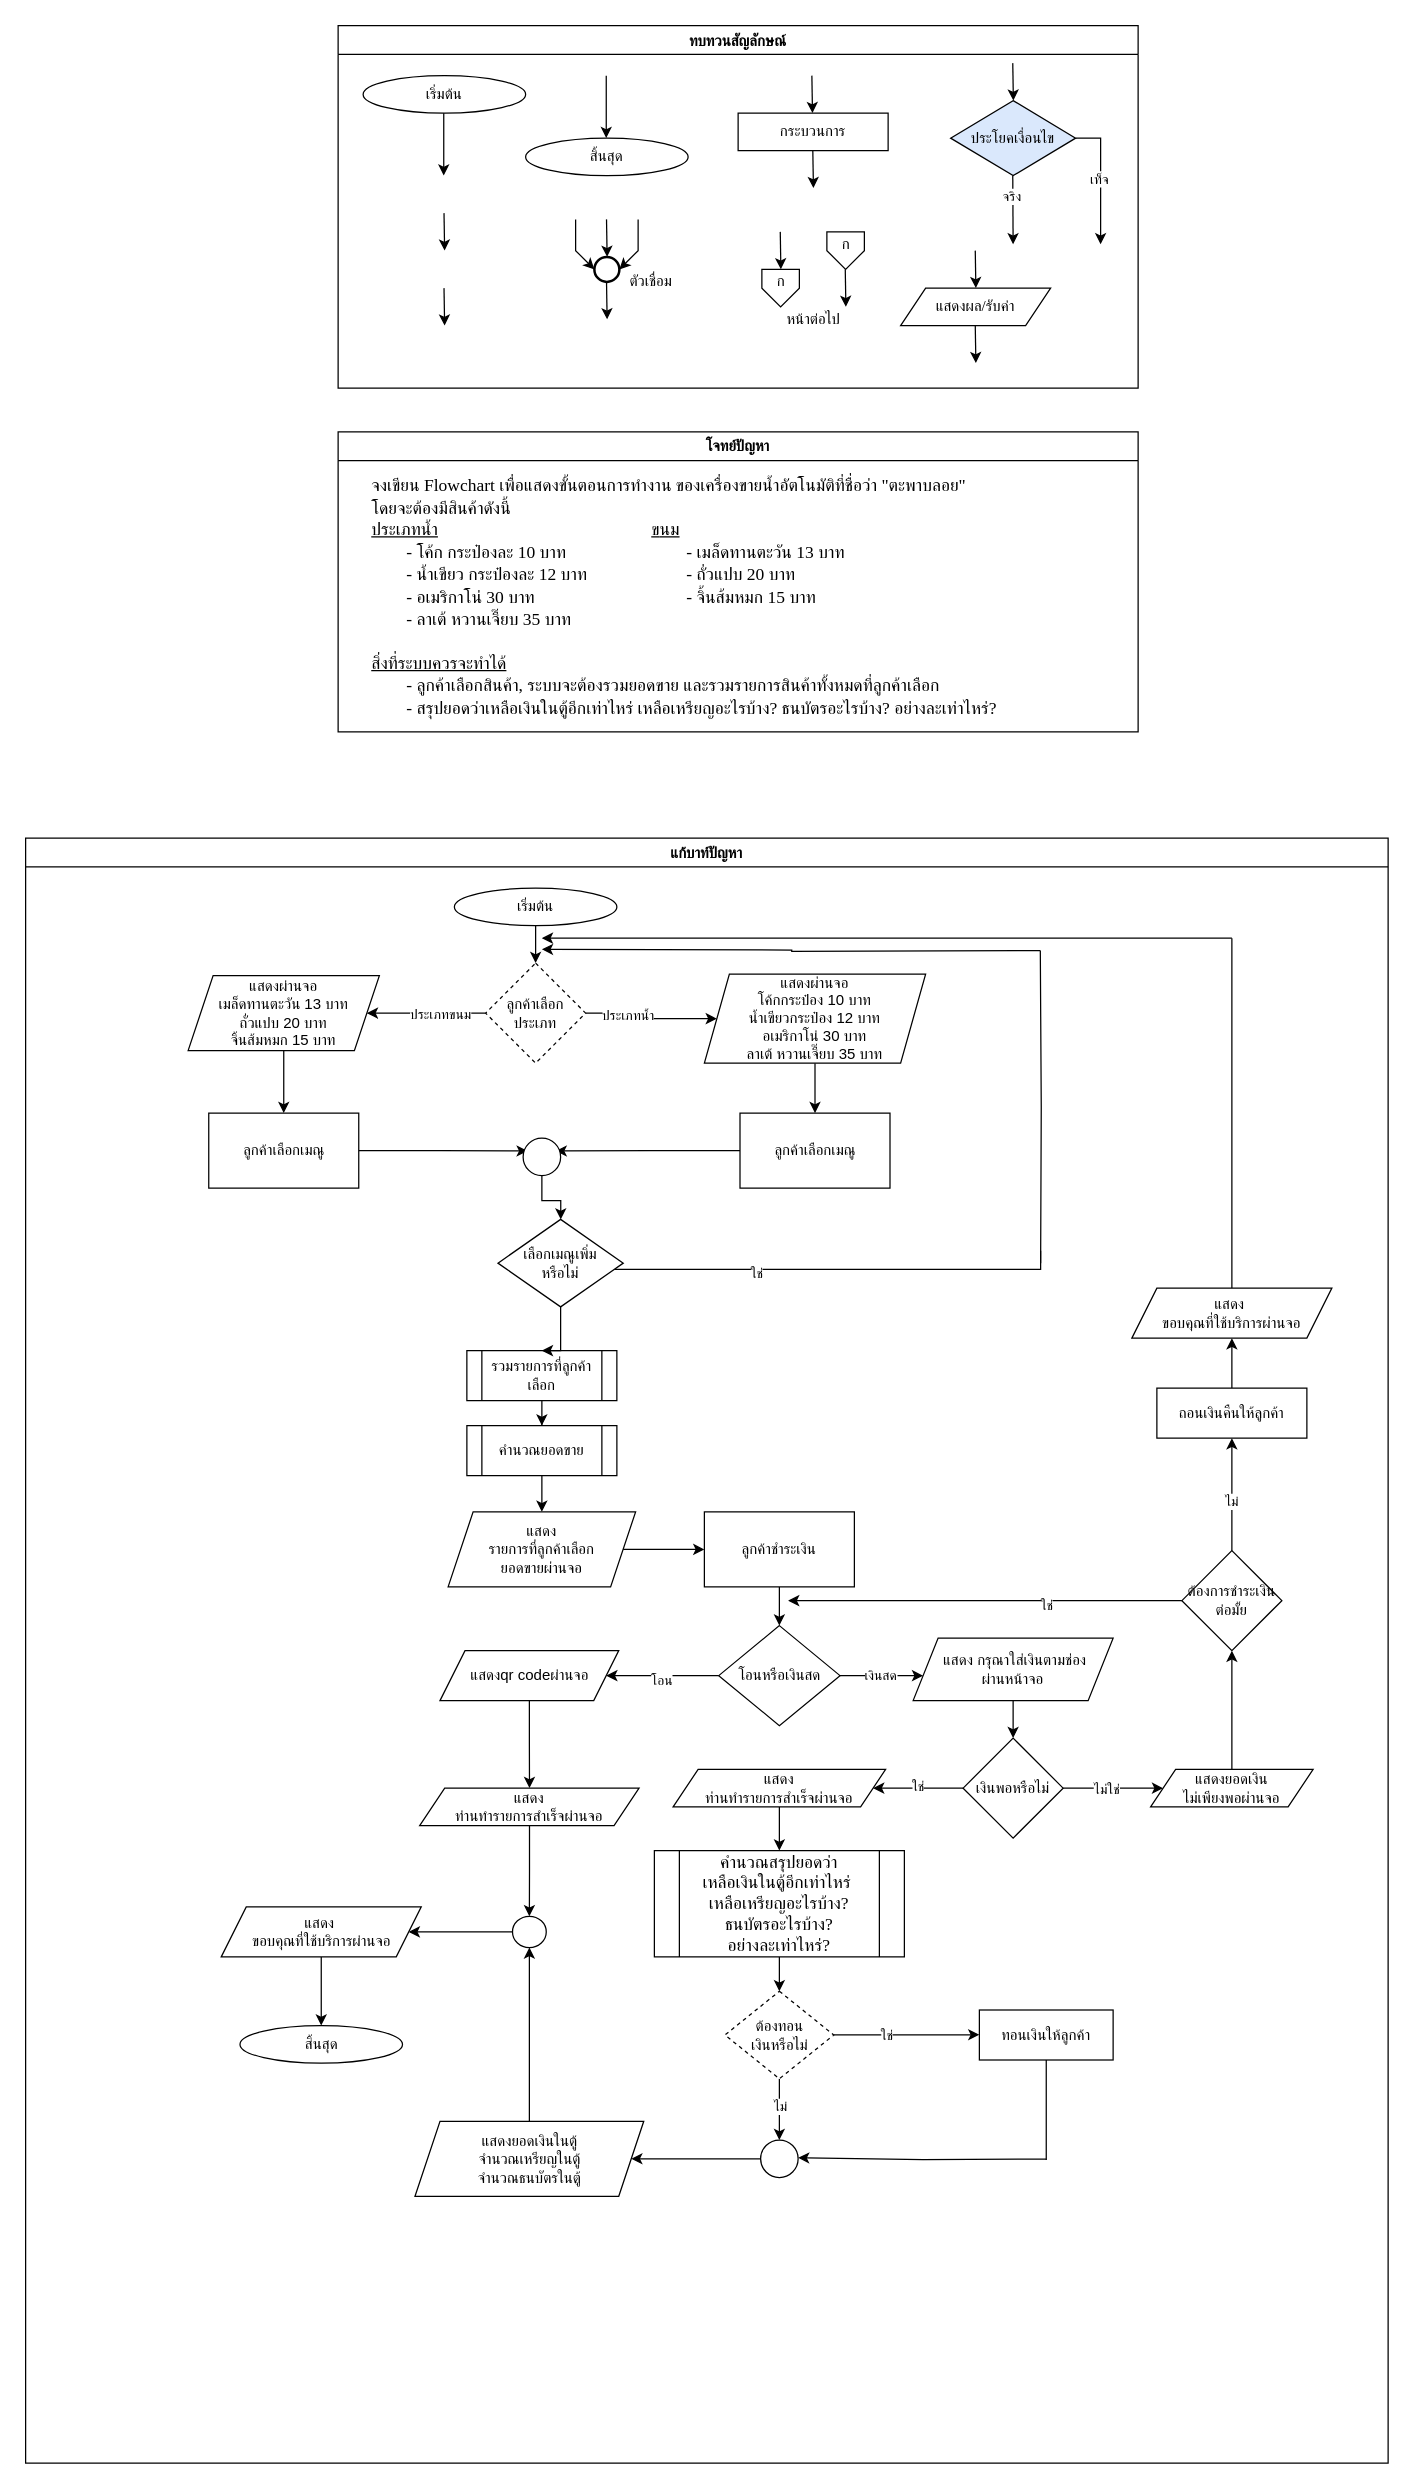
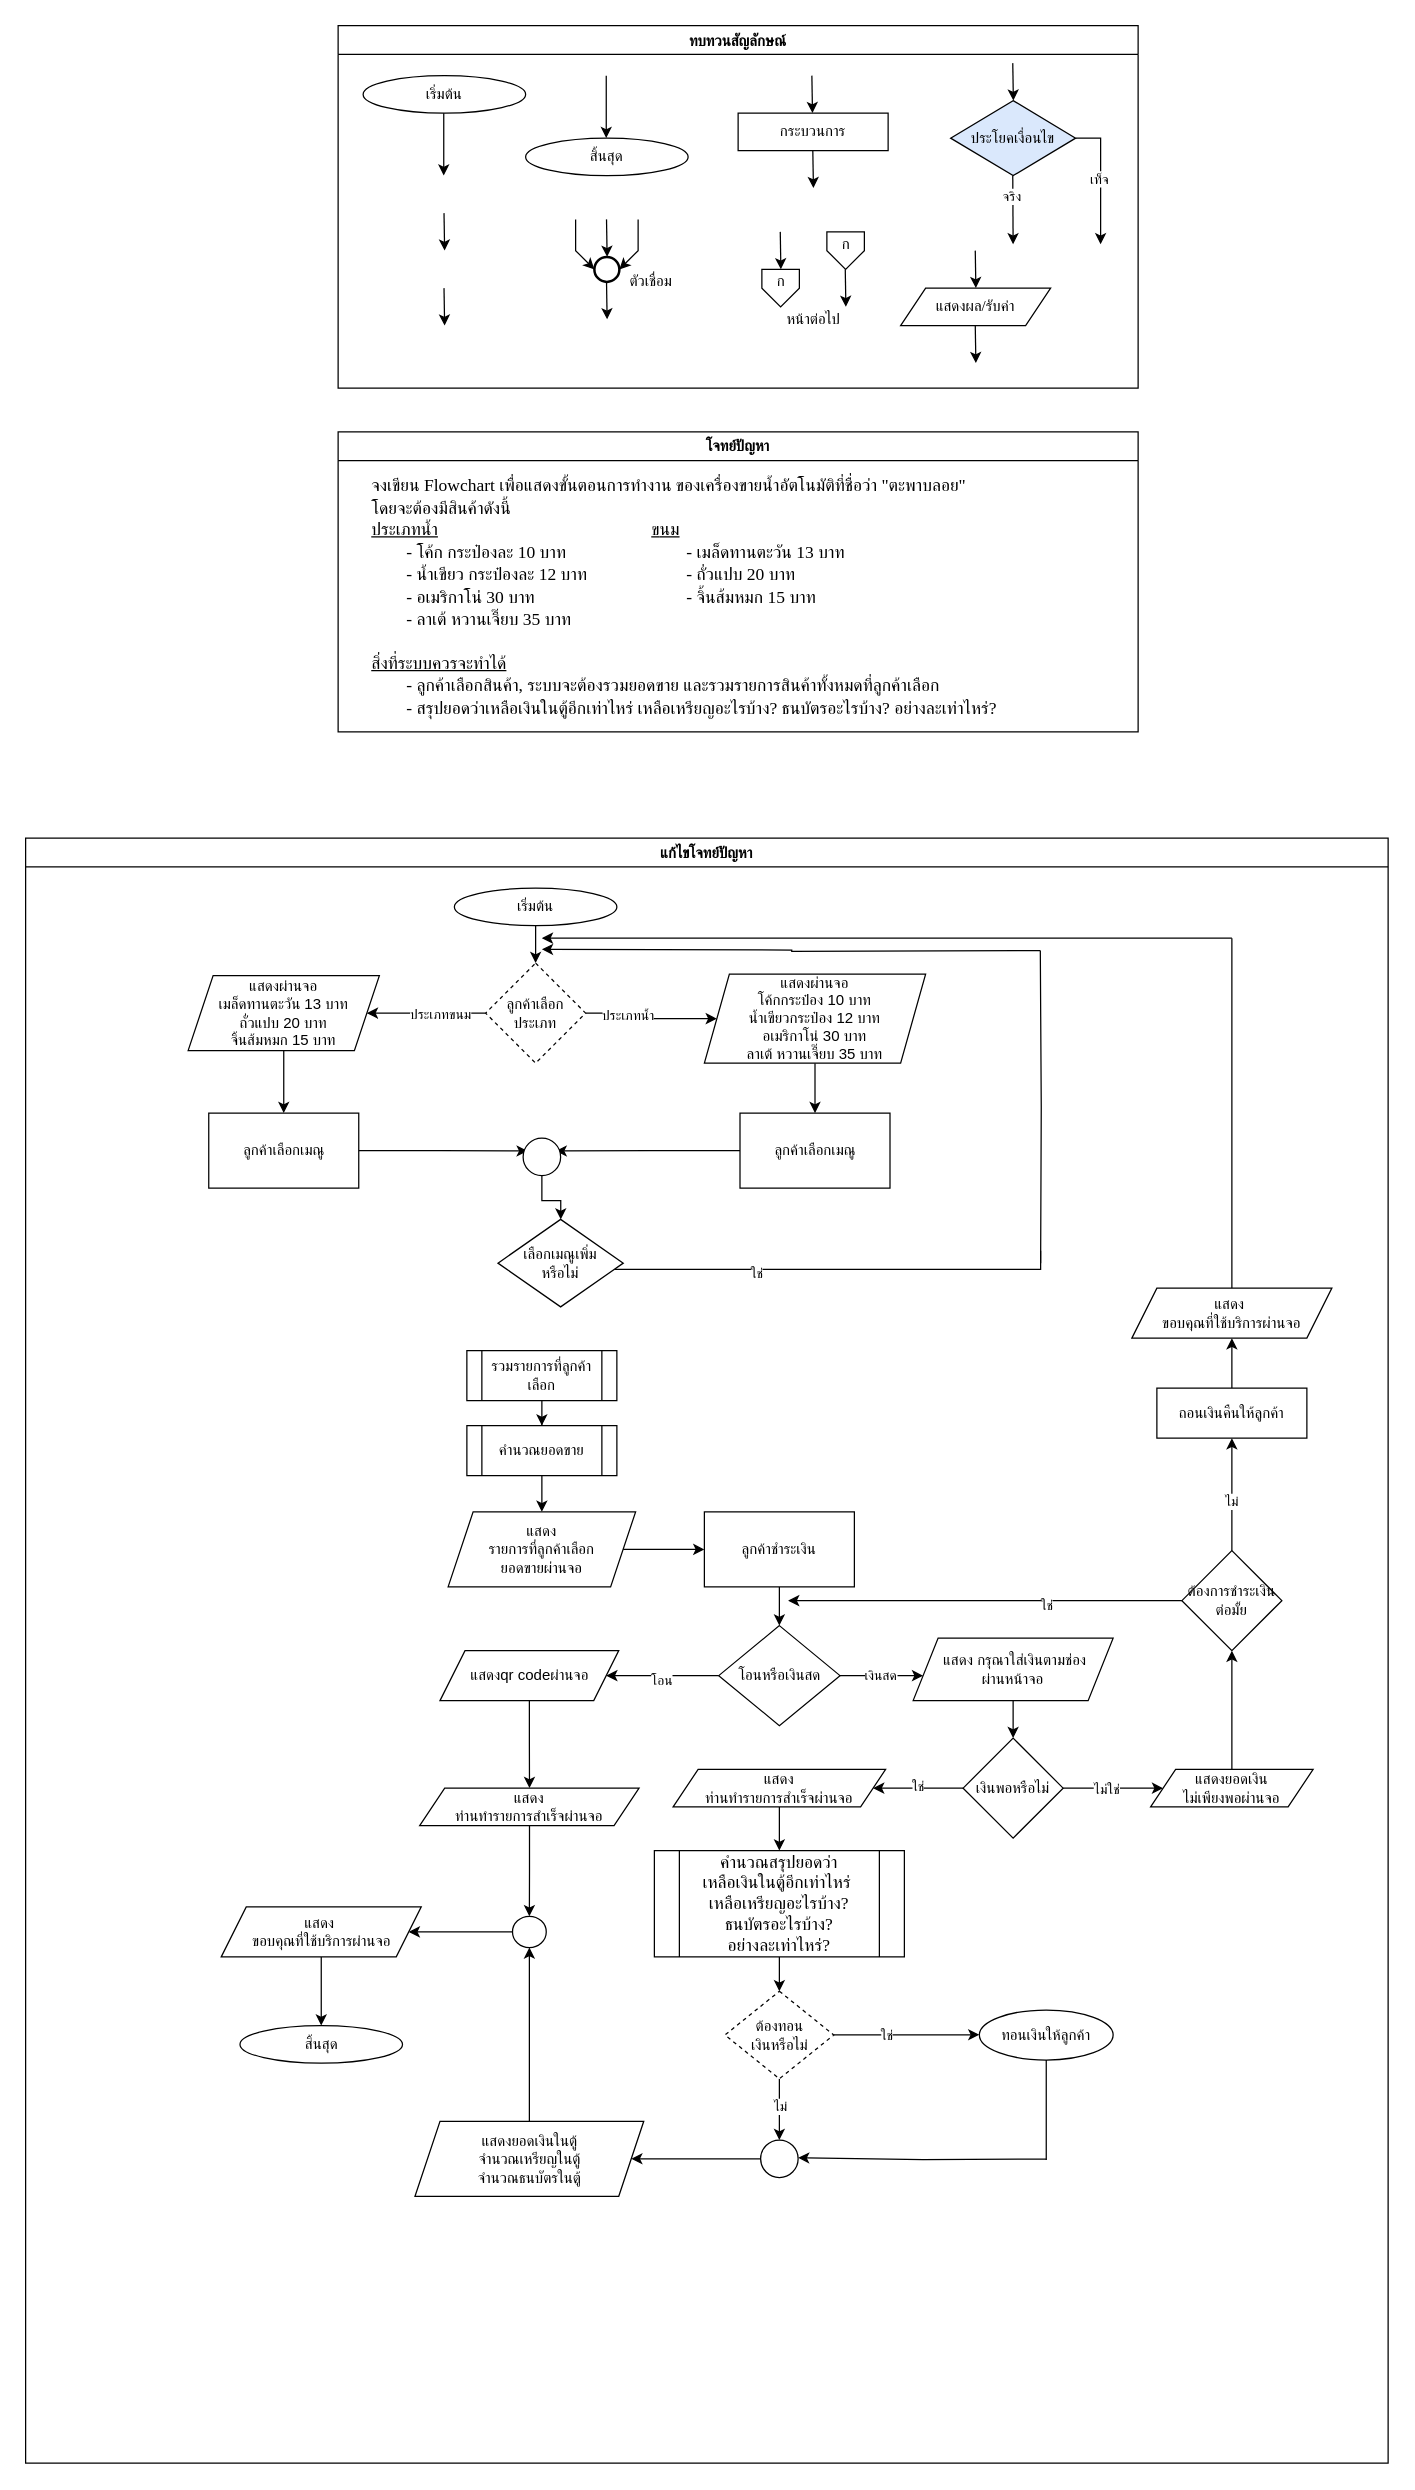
(706, 853) -> (706, 853)
(561, 1334) -> none
(1046, 2035) -> (1046, 2035)
